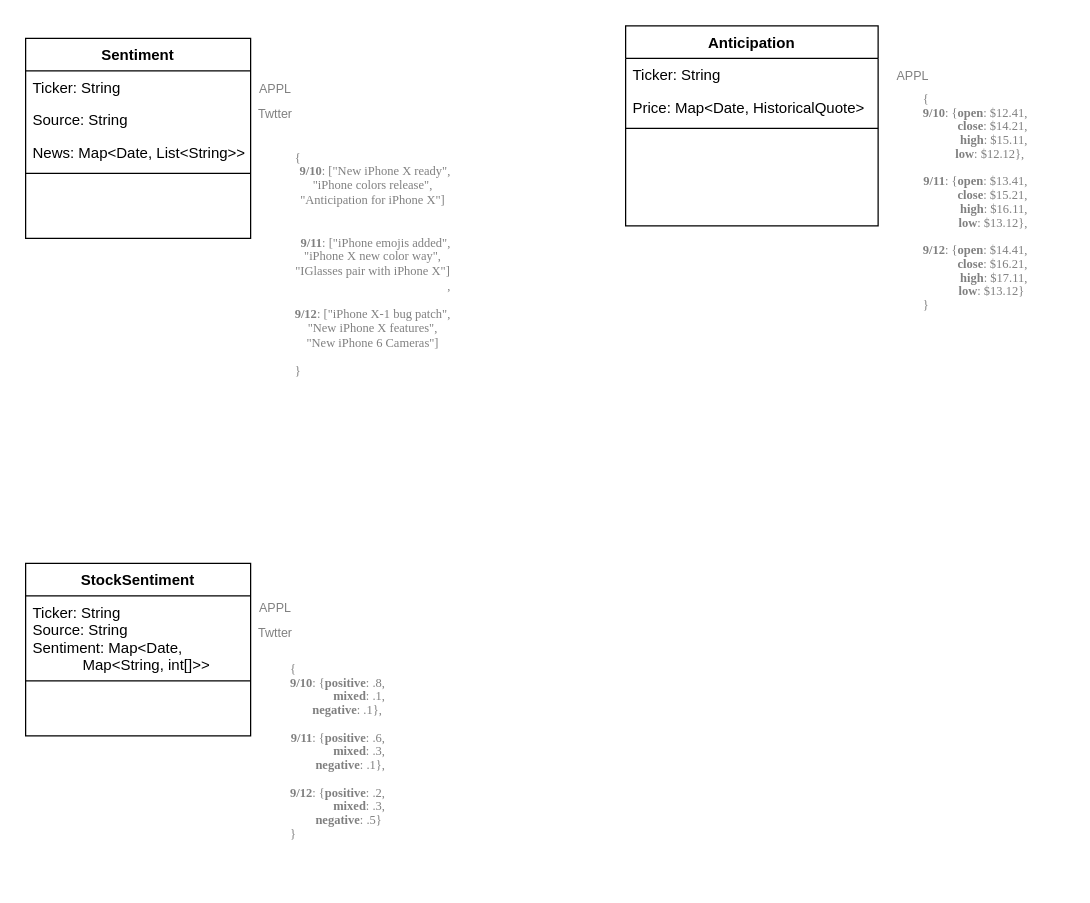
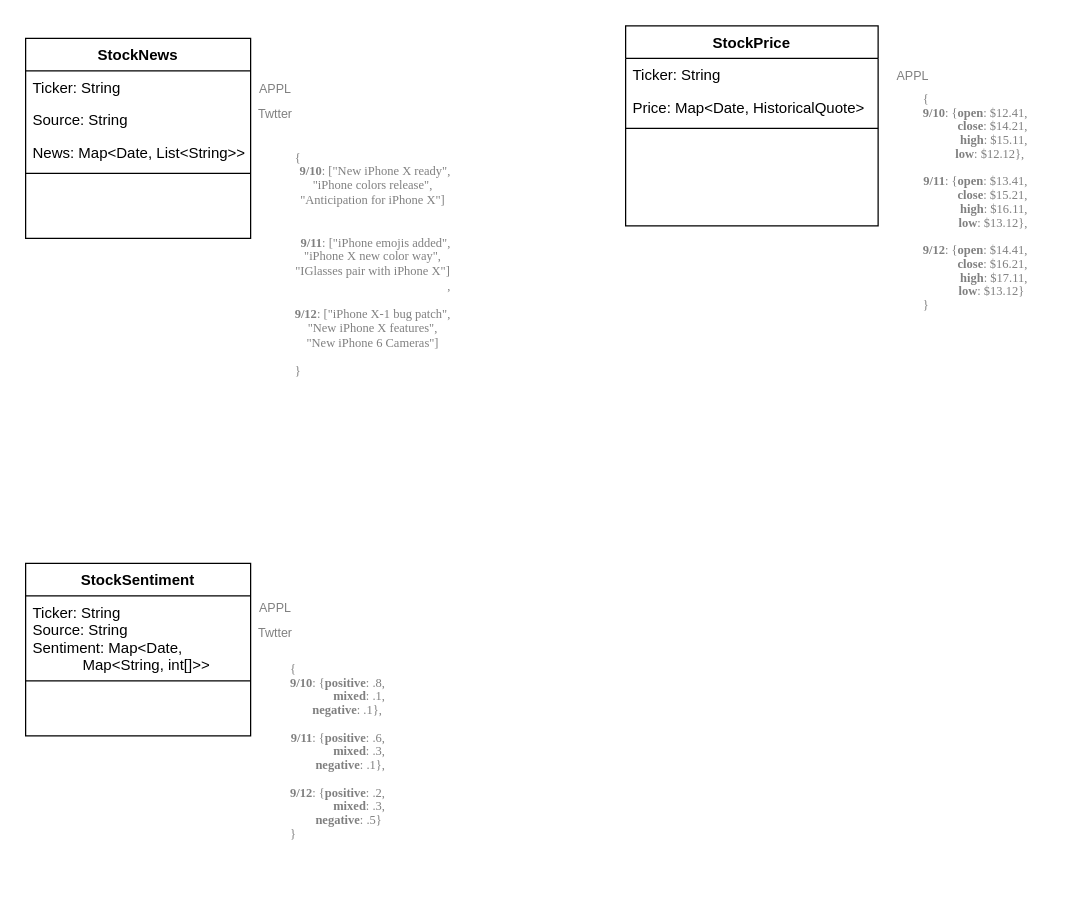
(751, 43) -> (751, 43)
(138, 55) -> (138, 55)
